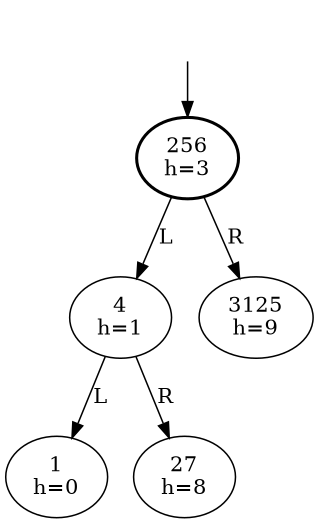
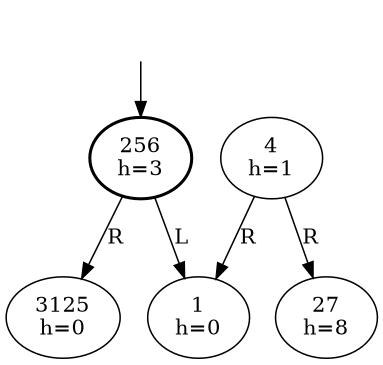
(157, 230) -> (167, 231)
(256, 318) -> (63, 318)
(101, 397) -> (248, 238)
